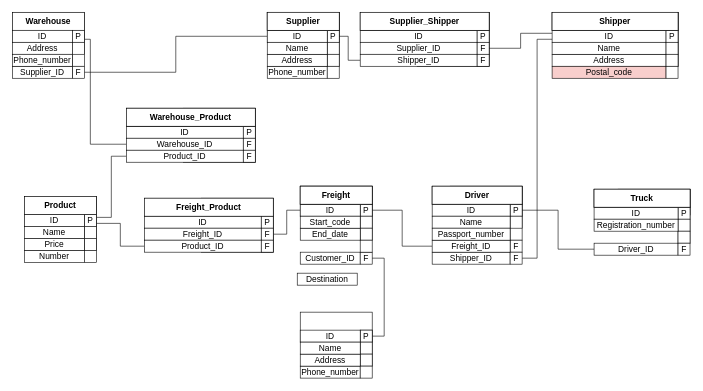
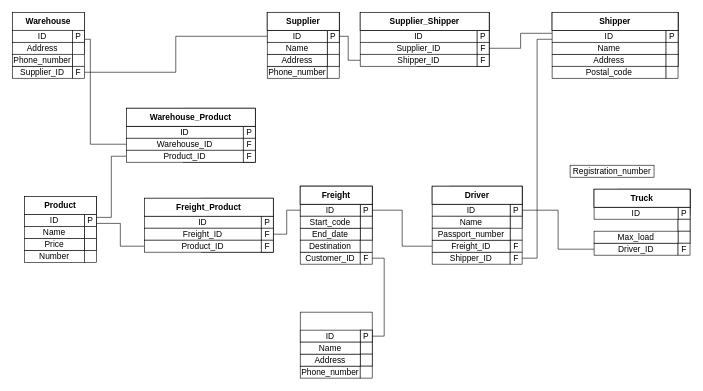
(609, 72) -> (609, 72)
(636, 225) -> (612, 171)
none -> (636, 237)
(327, 279) -> (330, 246)
